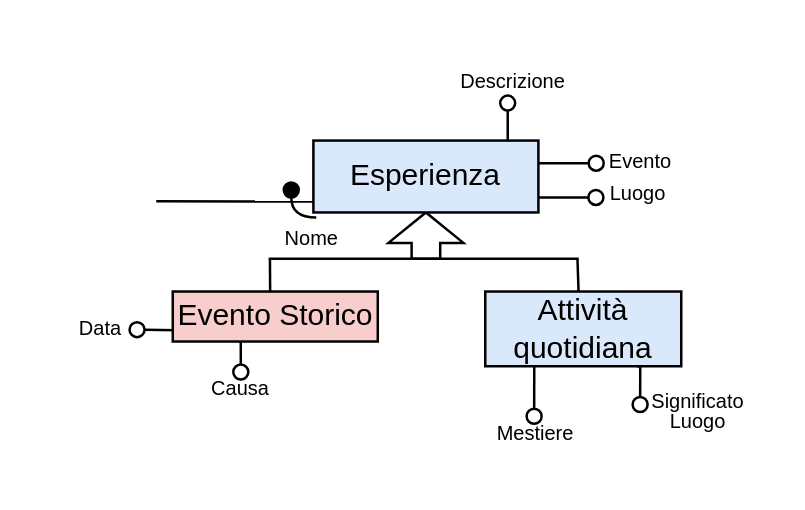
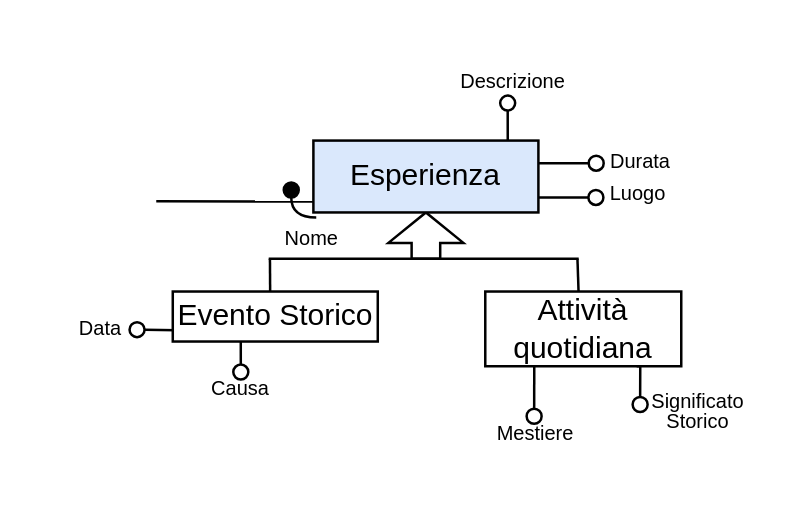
(641, 159) -> (641, 159)
(275, 317) -> (275, 317)
(583, 329) -> (583, 329)
(699, 404) -> (699, 404)
